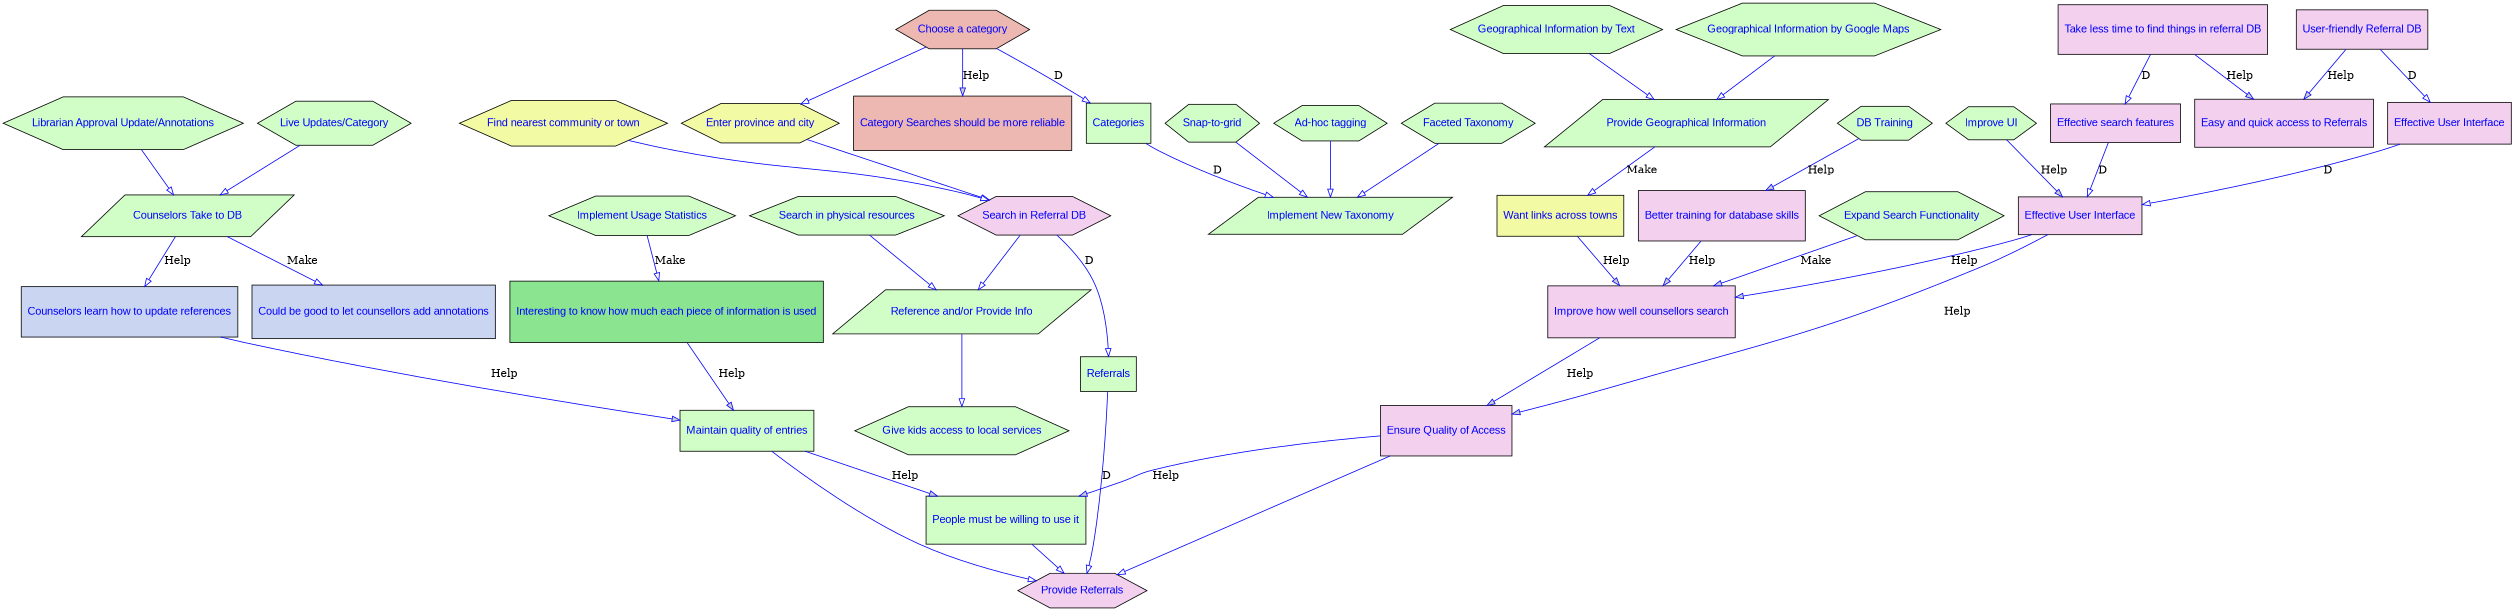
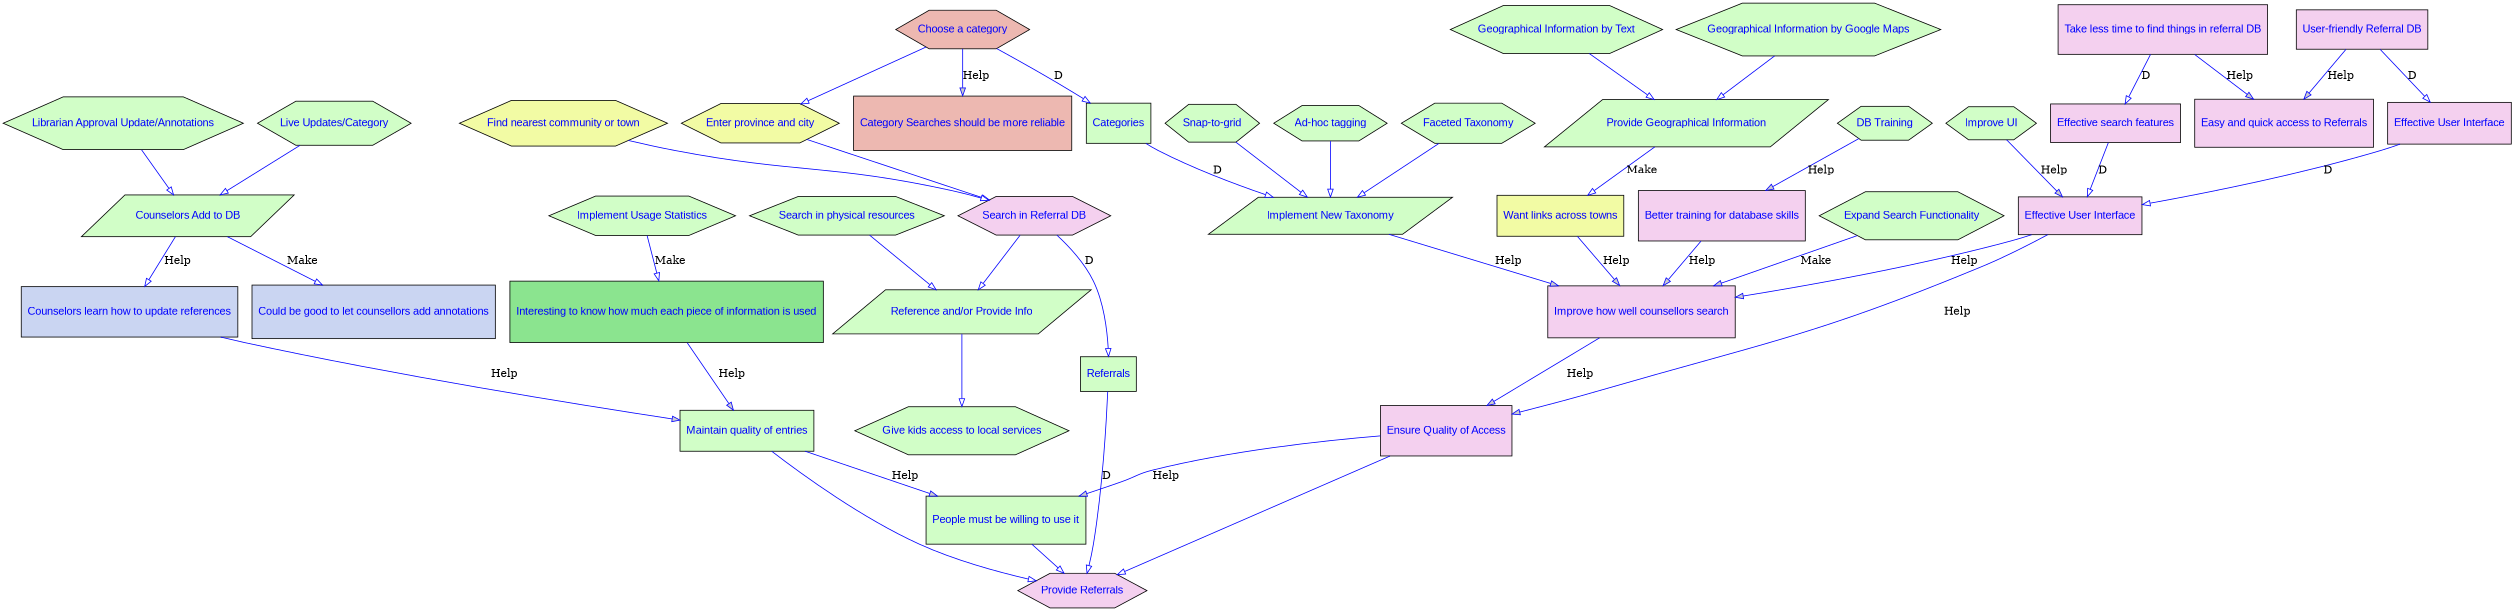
(188, 216) -> (188, 216)
none -> (1470, 259)
